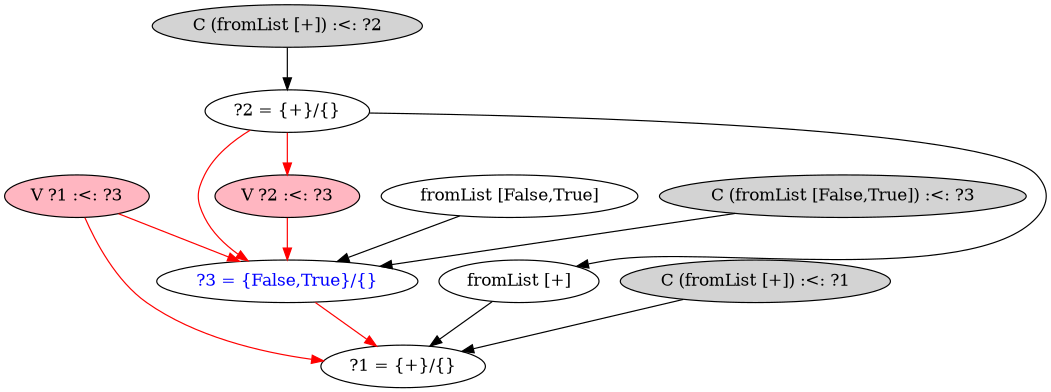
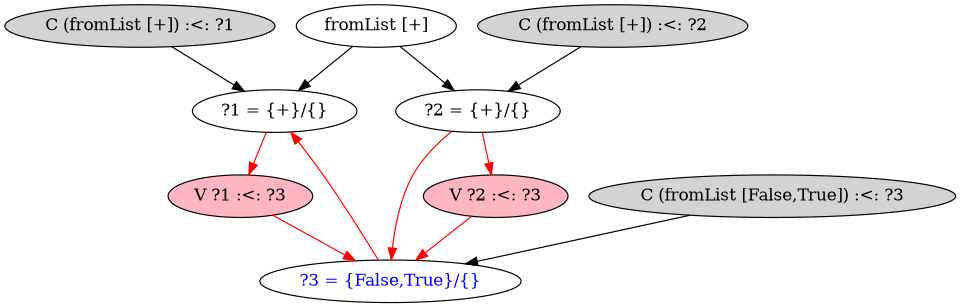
(957, 149) -> (422, 65)
(510, 196) -> none
(177, 320) -> (260, 148)
